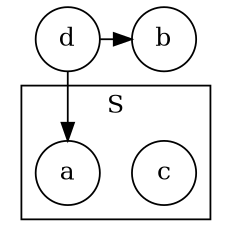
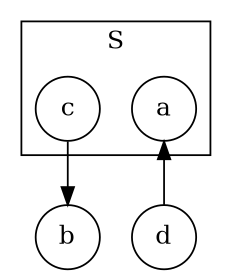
(107, 39) -> (68, 167)
